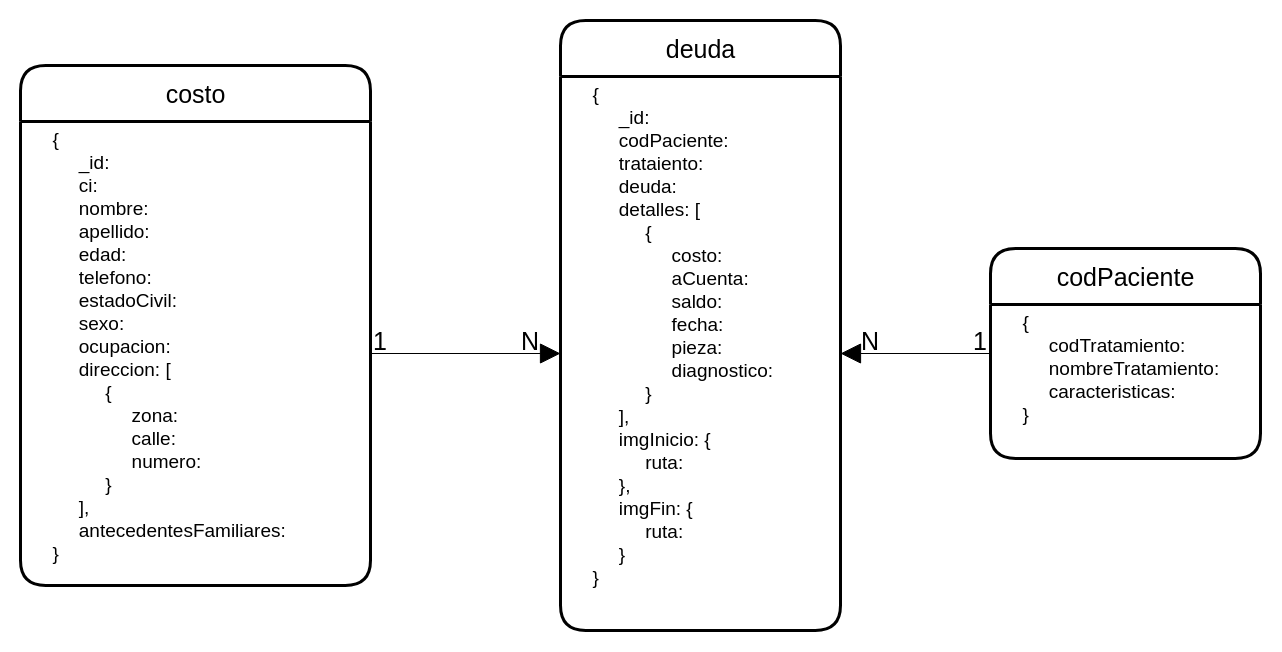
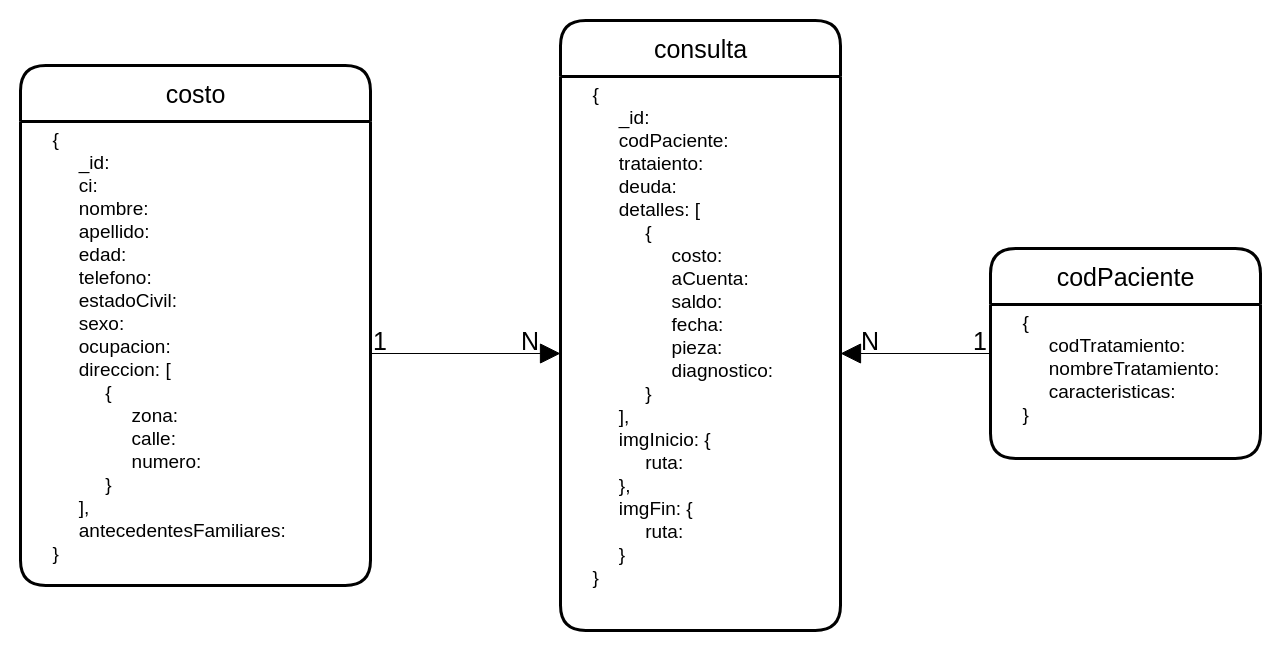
(701, 49) -> (701, 49)
